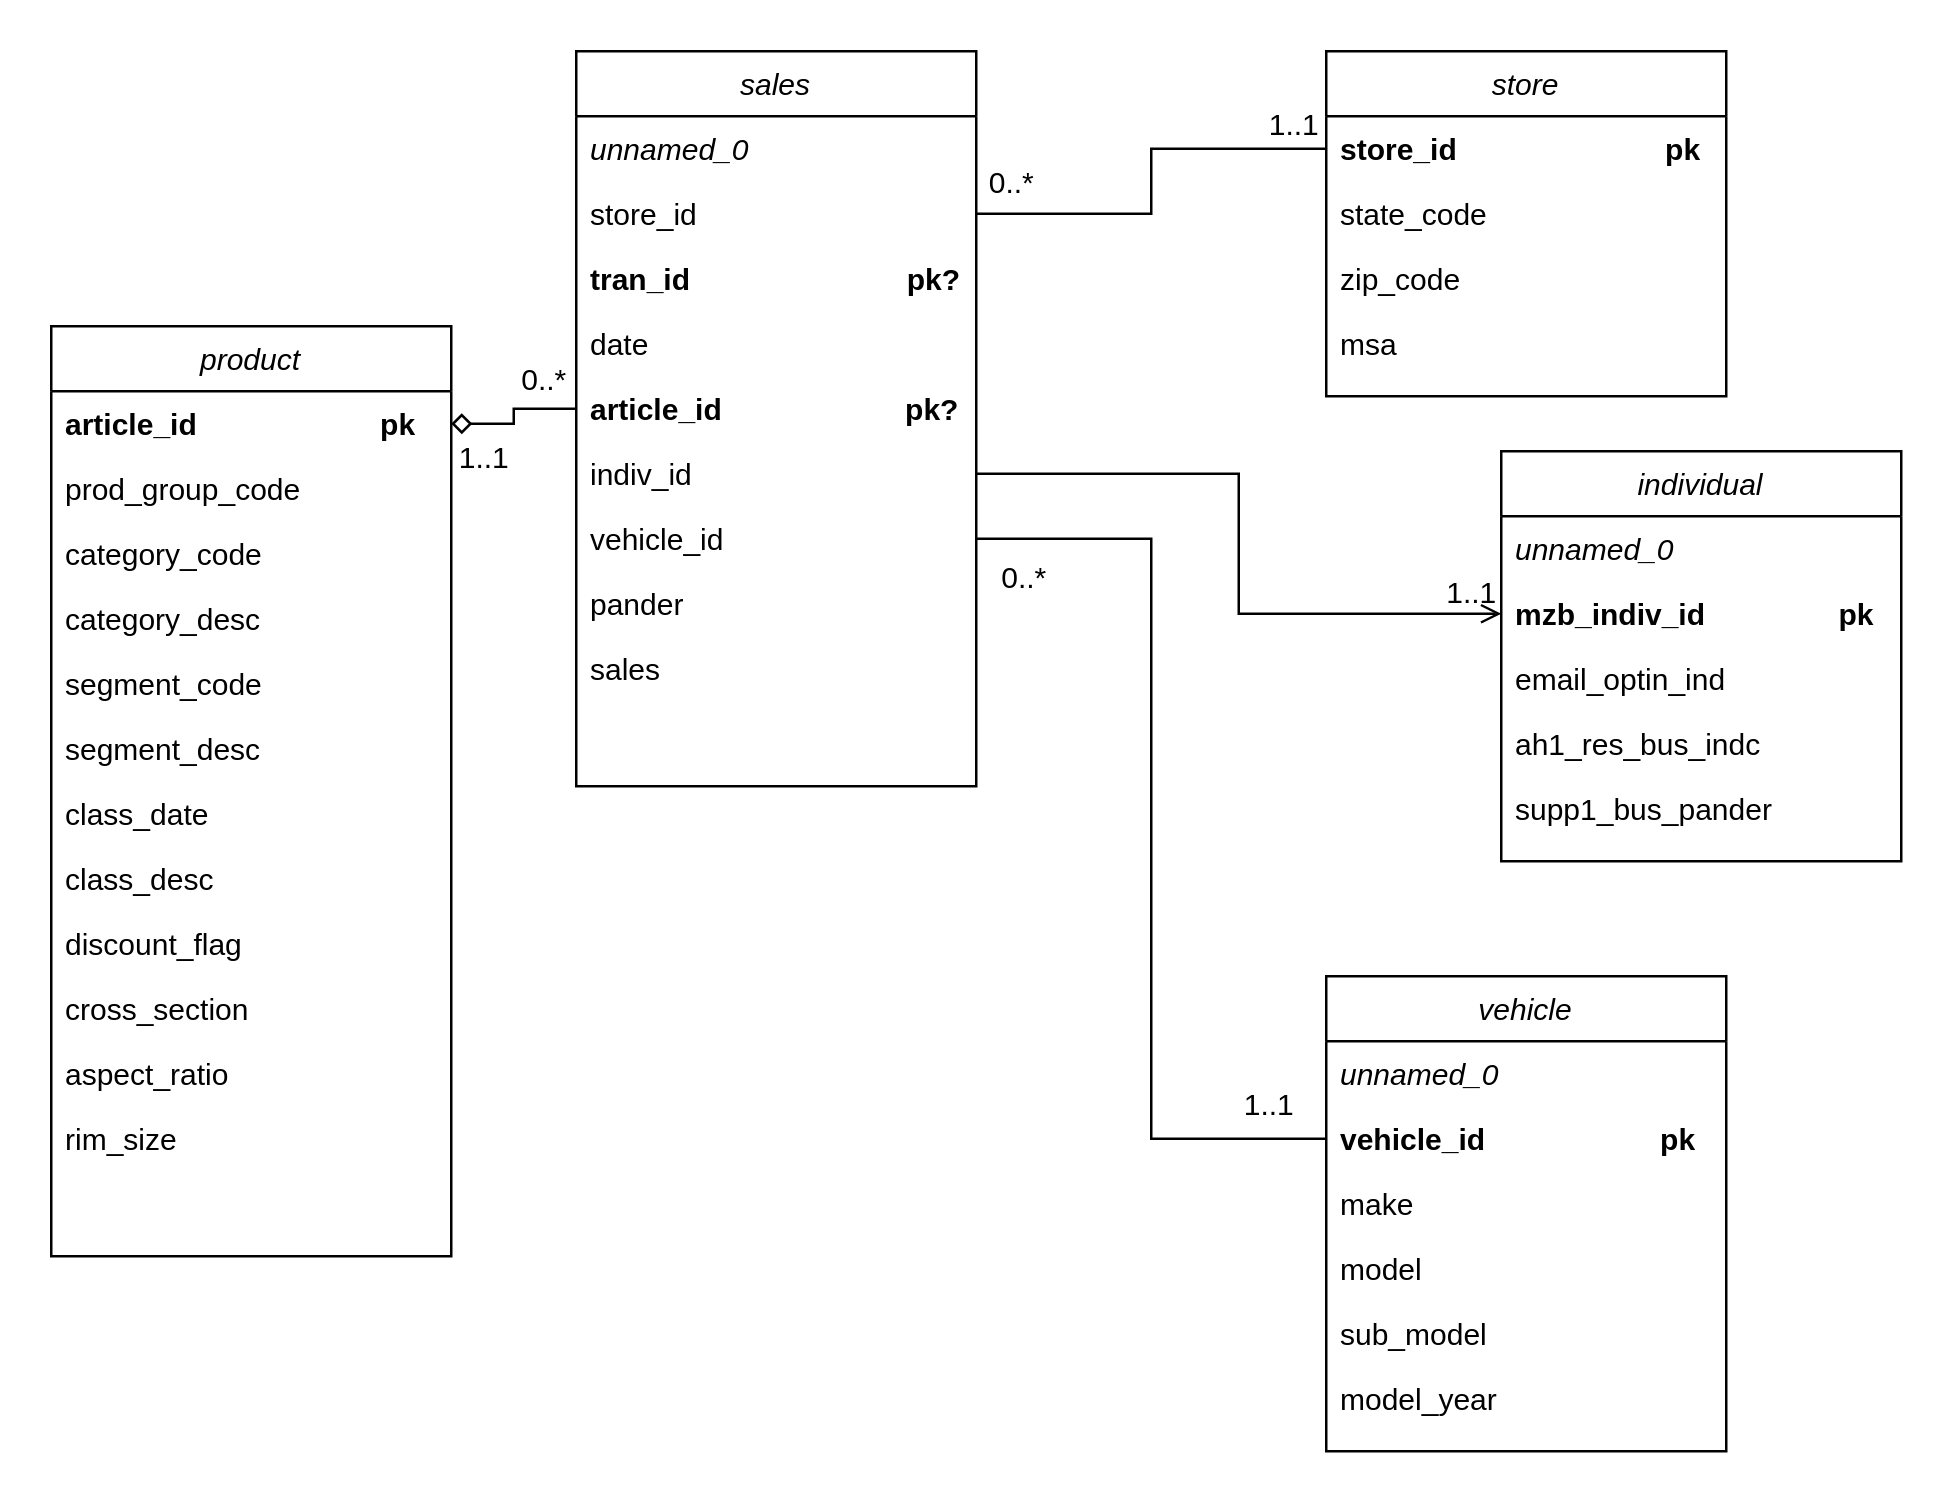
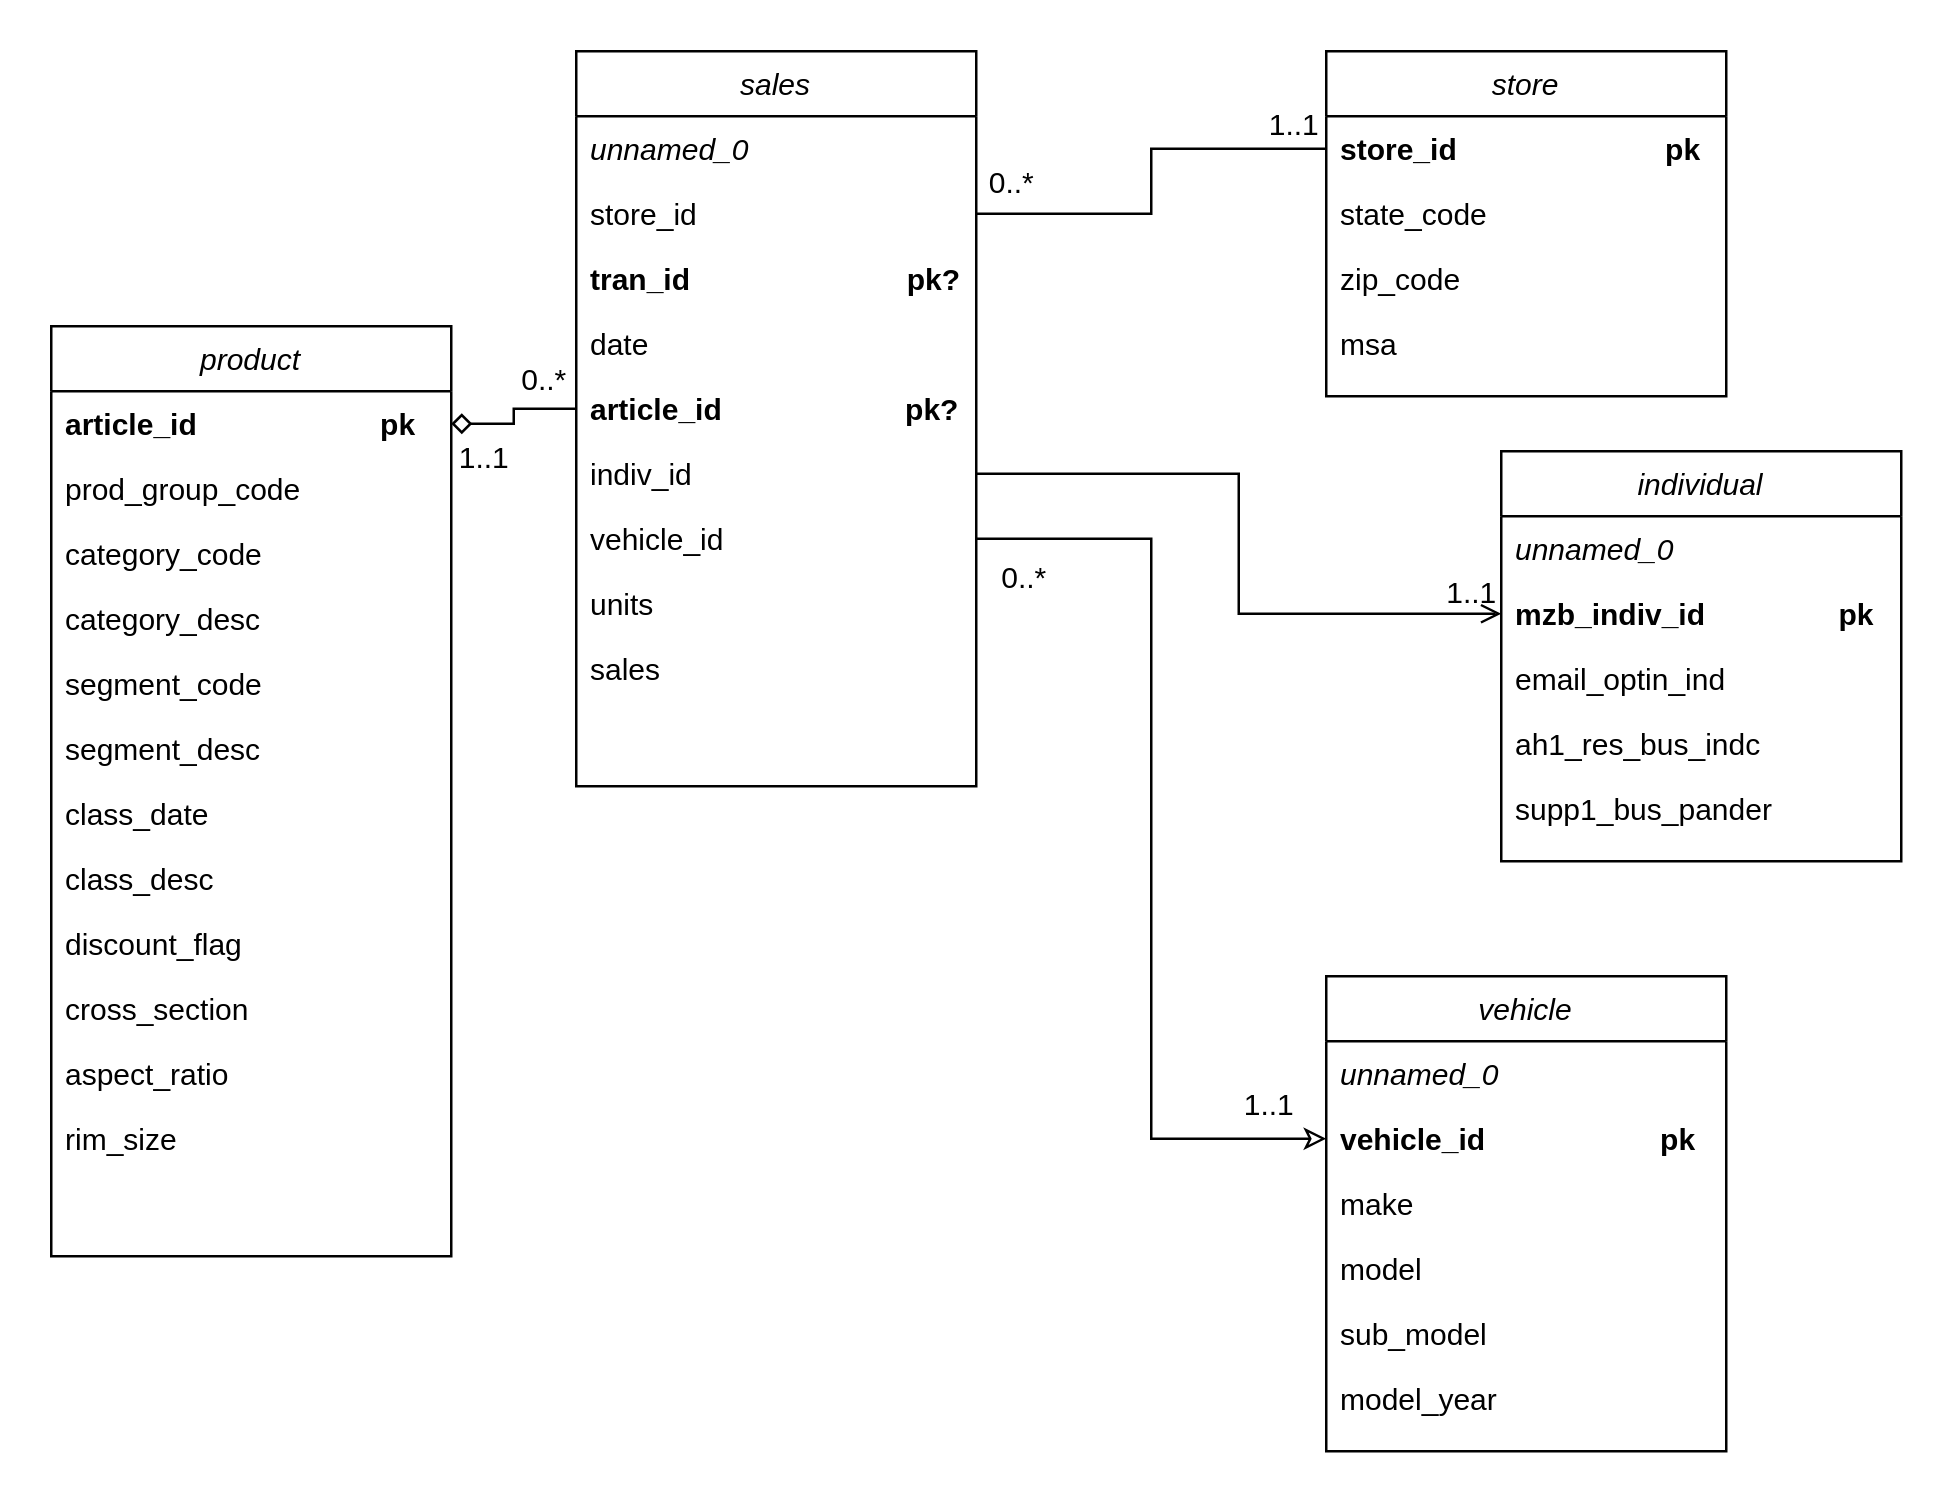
(640, 605) -> (628, 605)
(1314, 1139) -> (1308, 1139)
